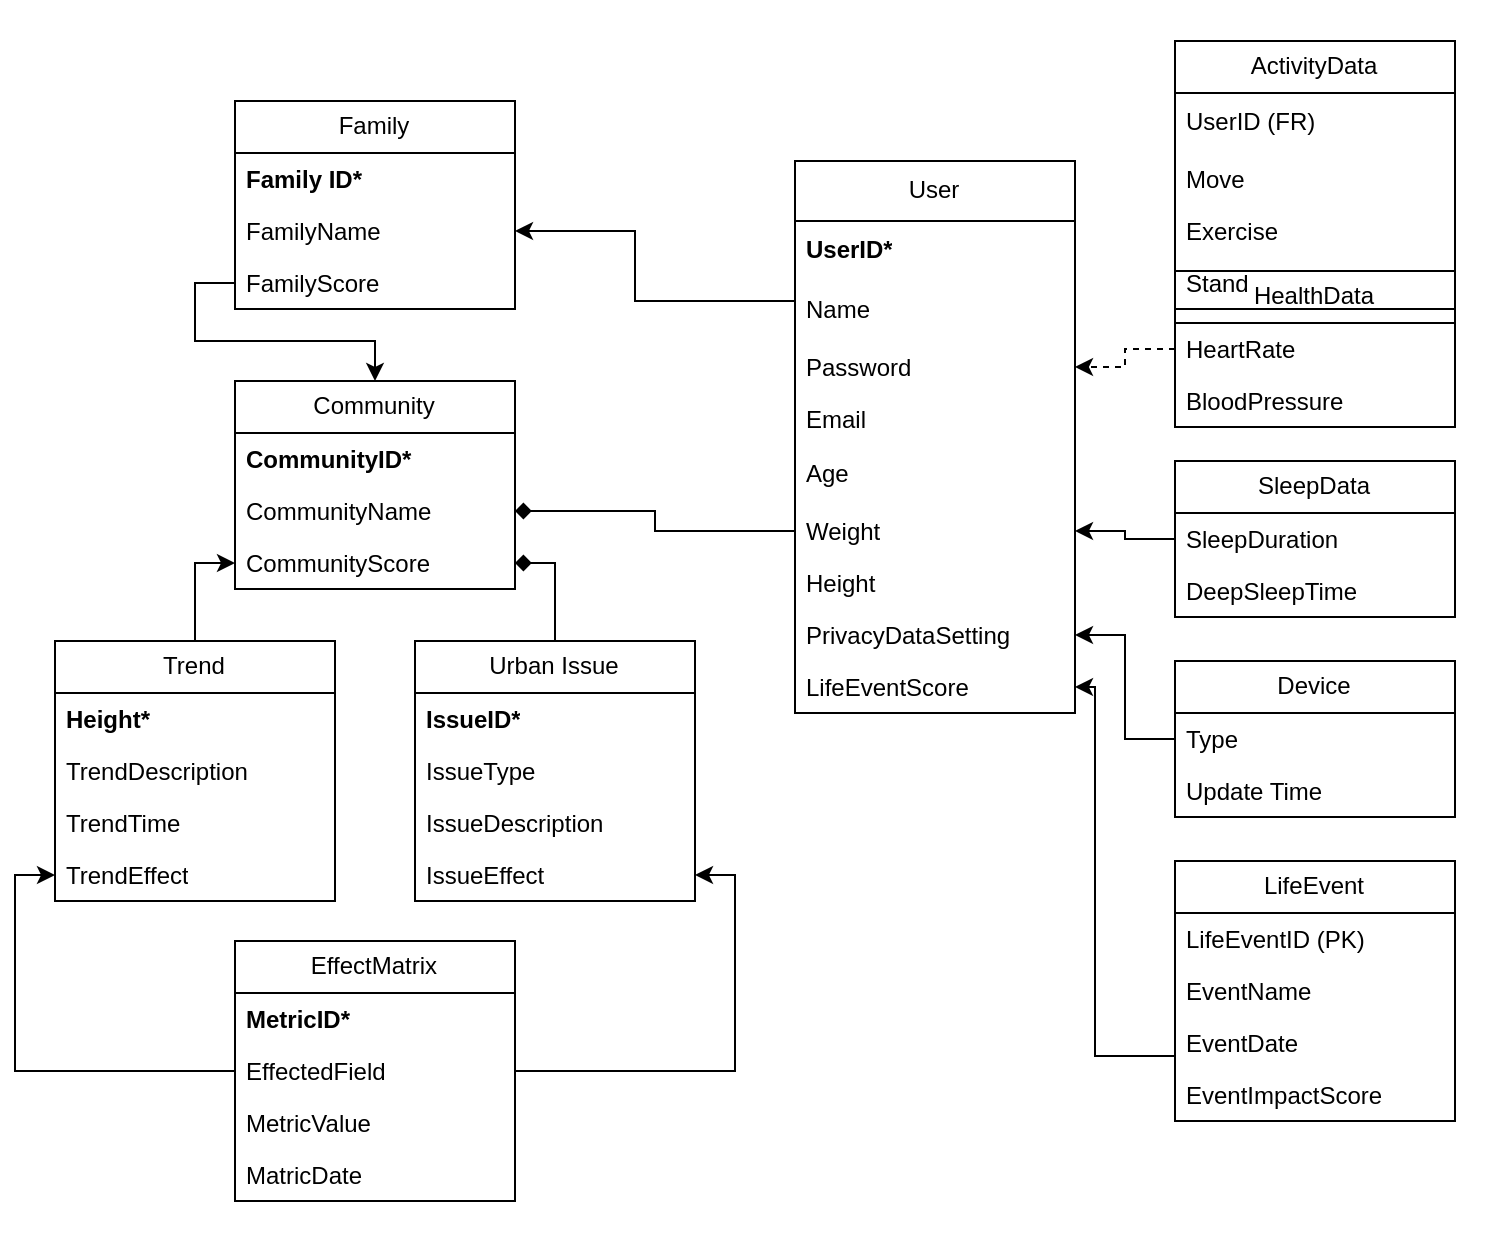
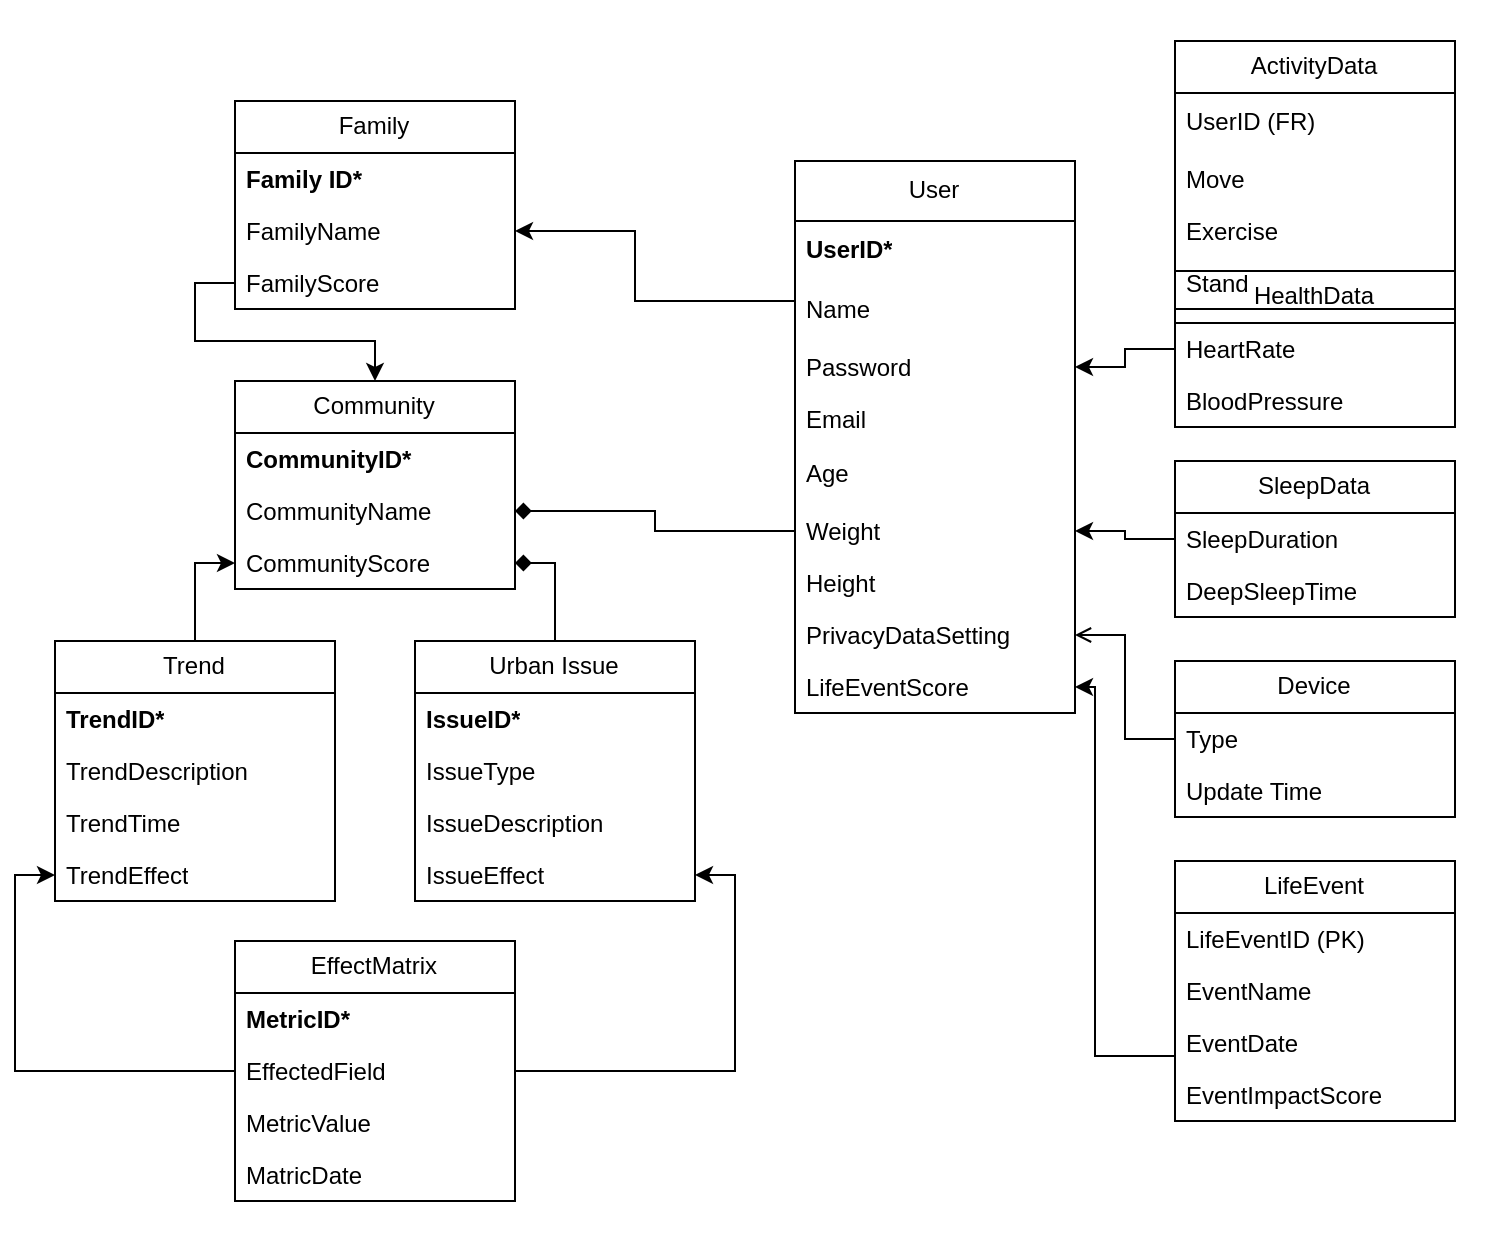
(1125, 354) -> (1125, 354)
(1090, 635) -> (1087, 635)
(111, 721) -> (121, 721)
